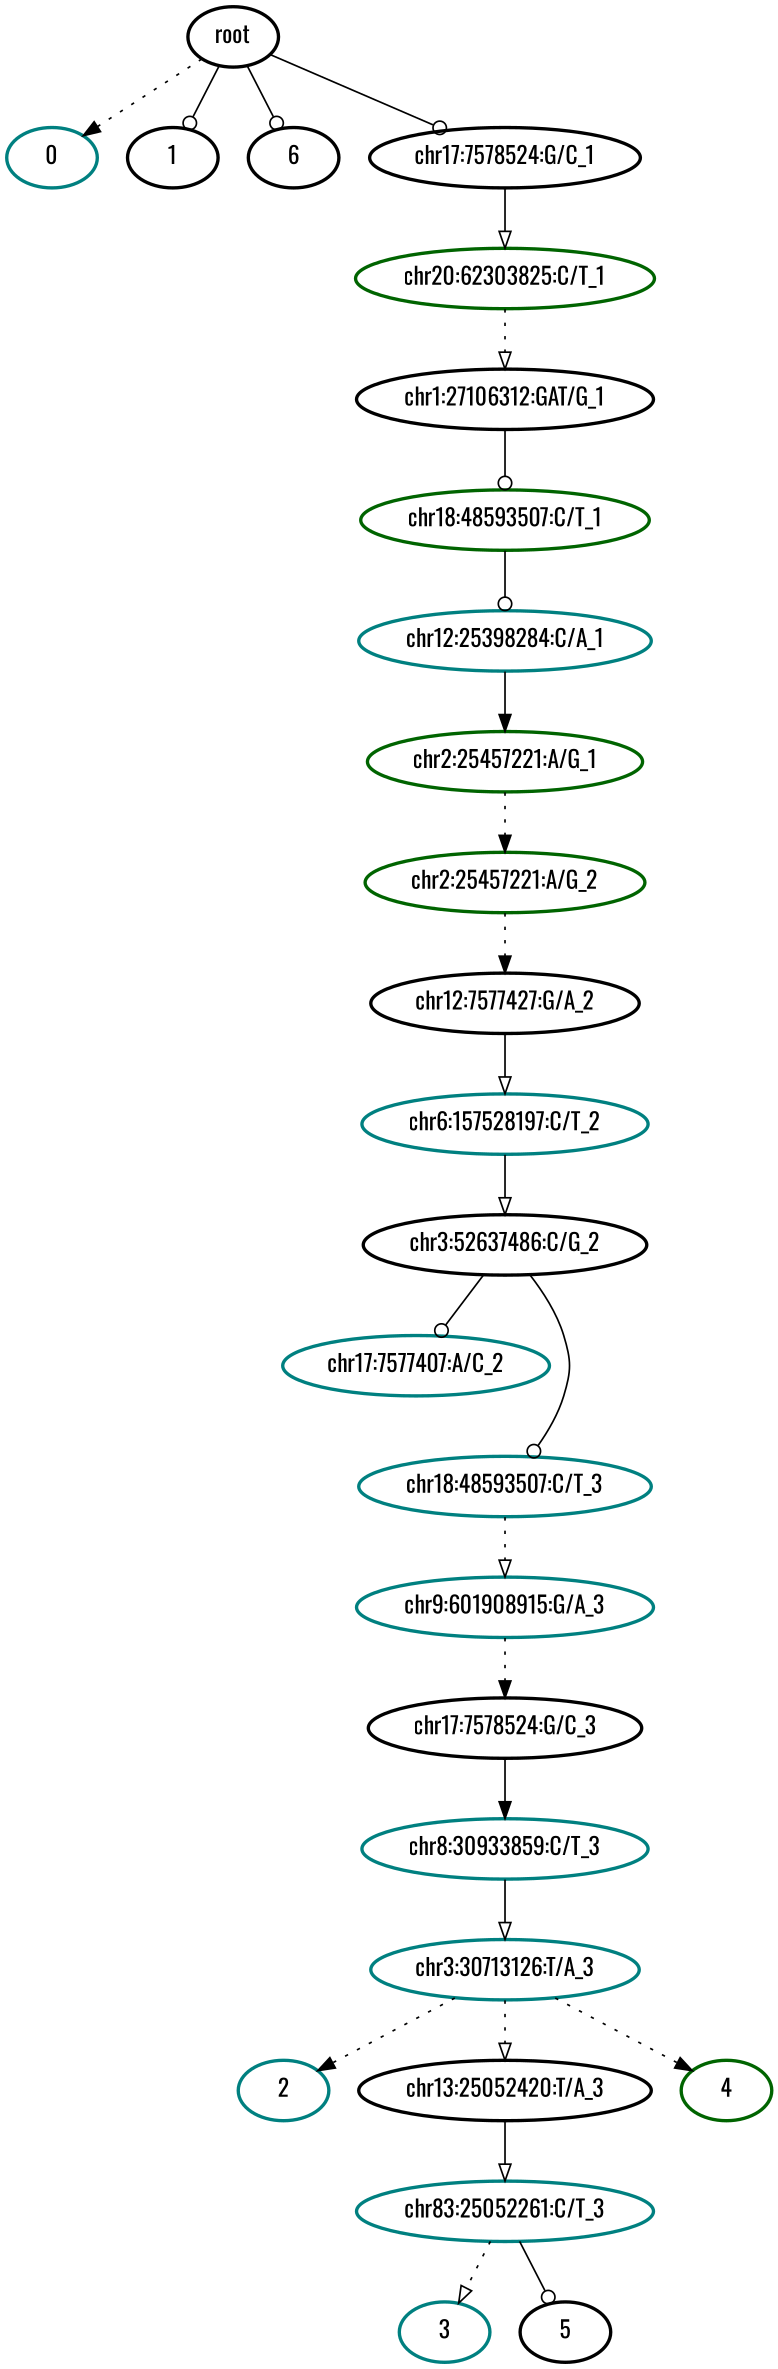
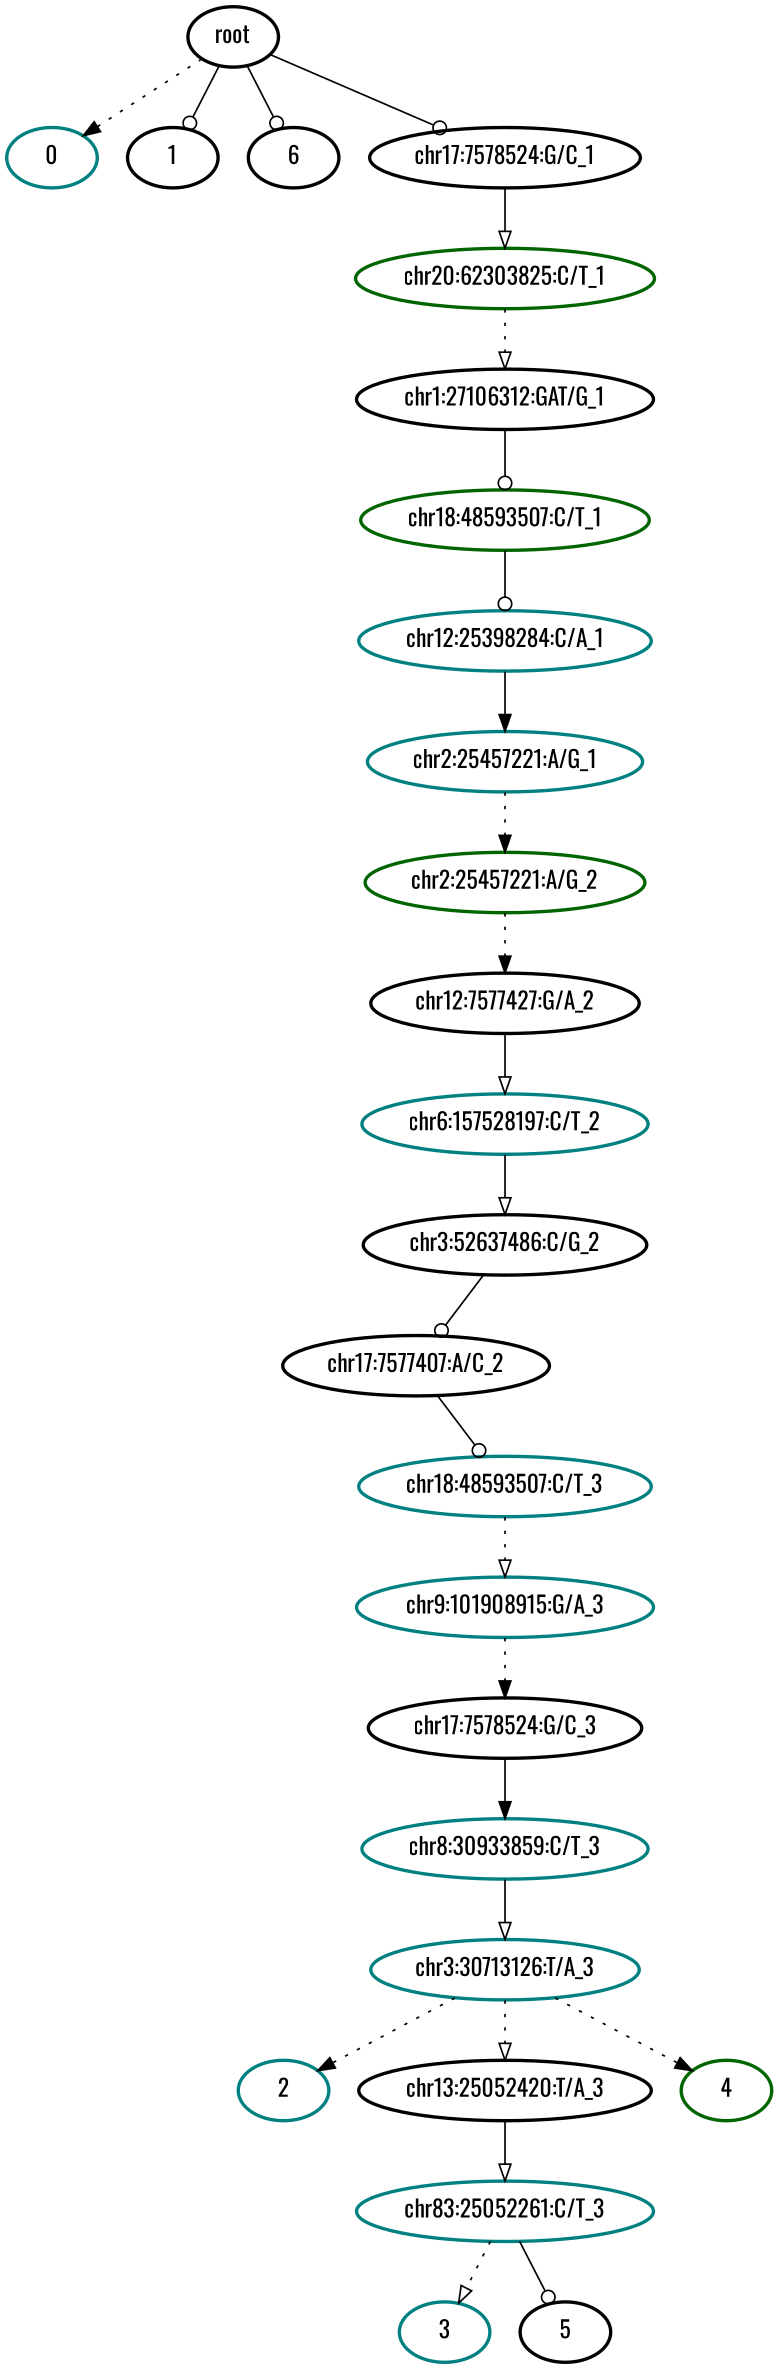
(505, 762) -> (505, 762)
(569, 1359) -> (456, 1420)
(416, 1366) -> (416, 1366)
(505, 1607) -> (505, 1607)
